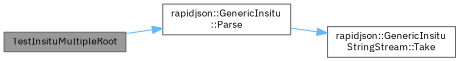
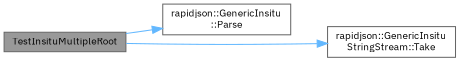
(304, 30) -> (222, 44)
